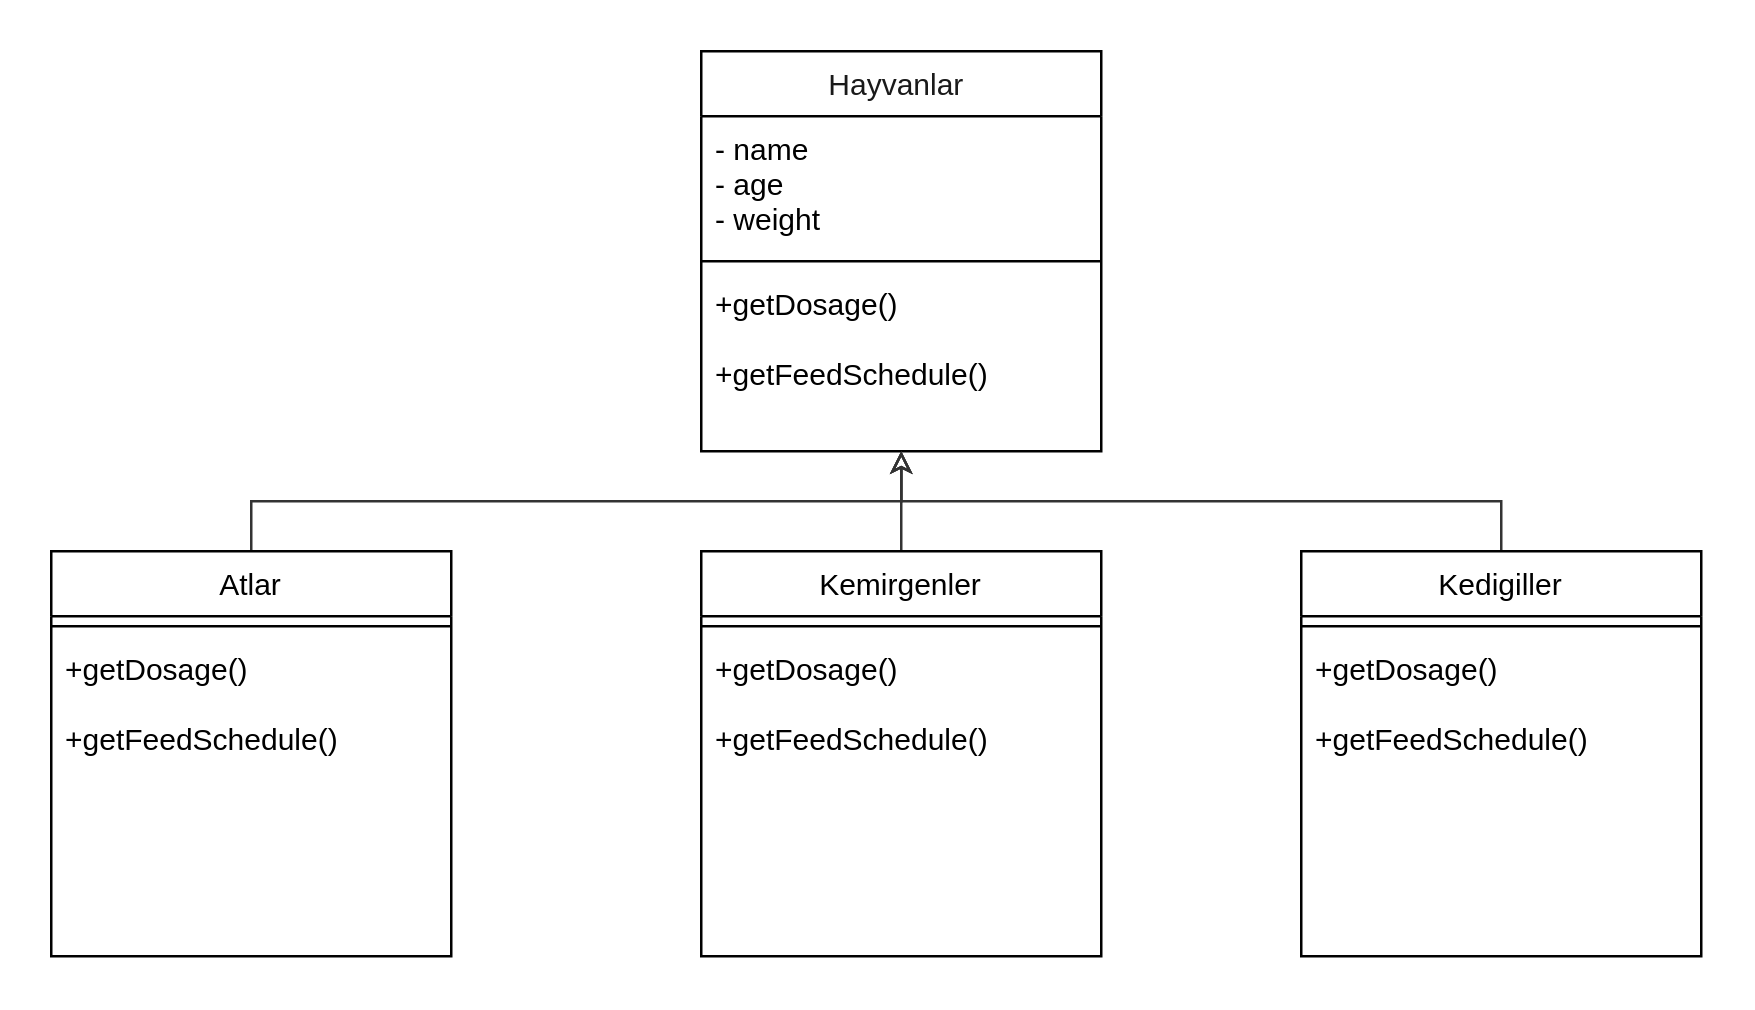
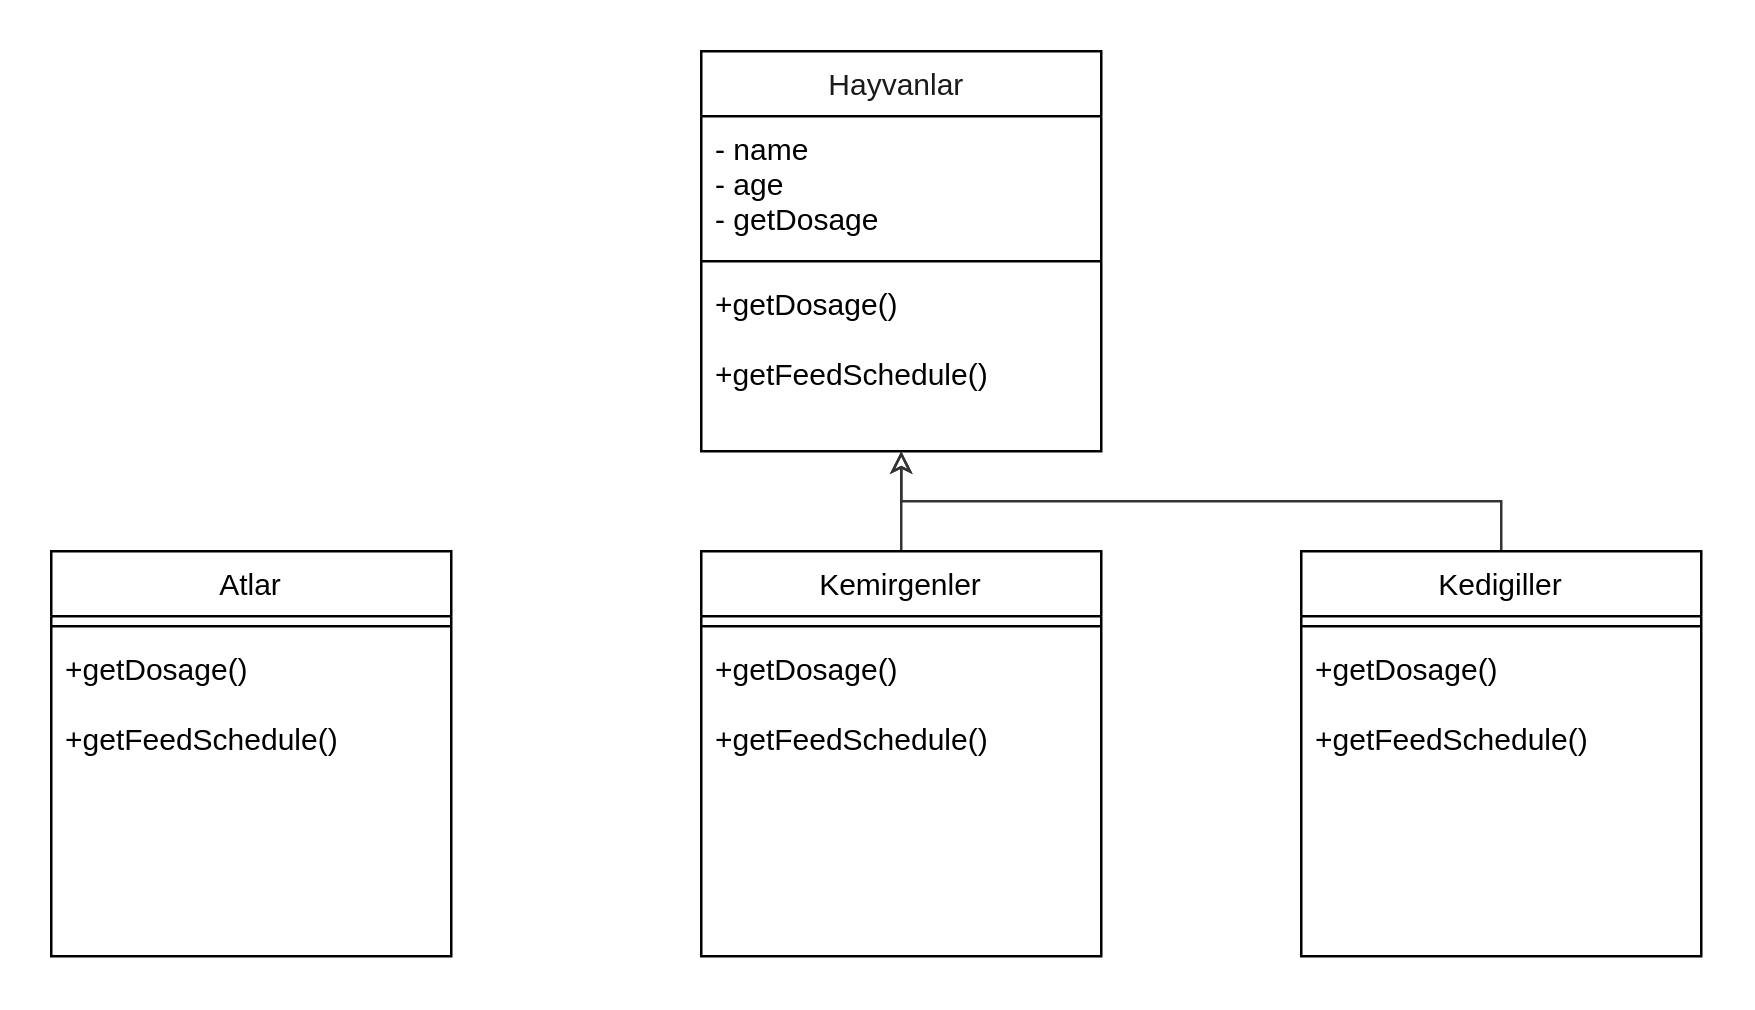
(762, 150) -> (762, 150)
(548, 501) -> none
